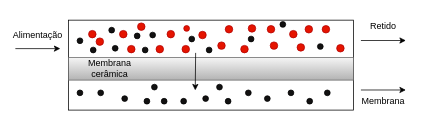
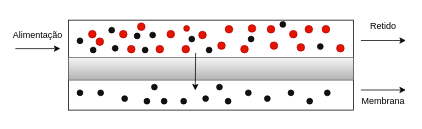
(110, 69) -> none
